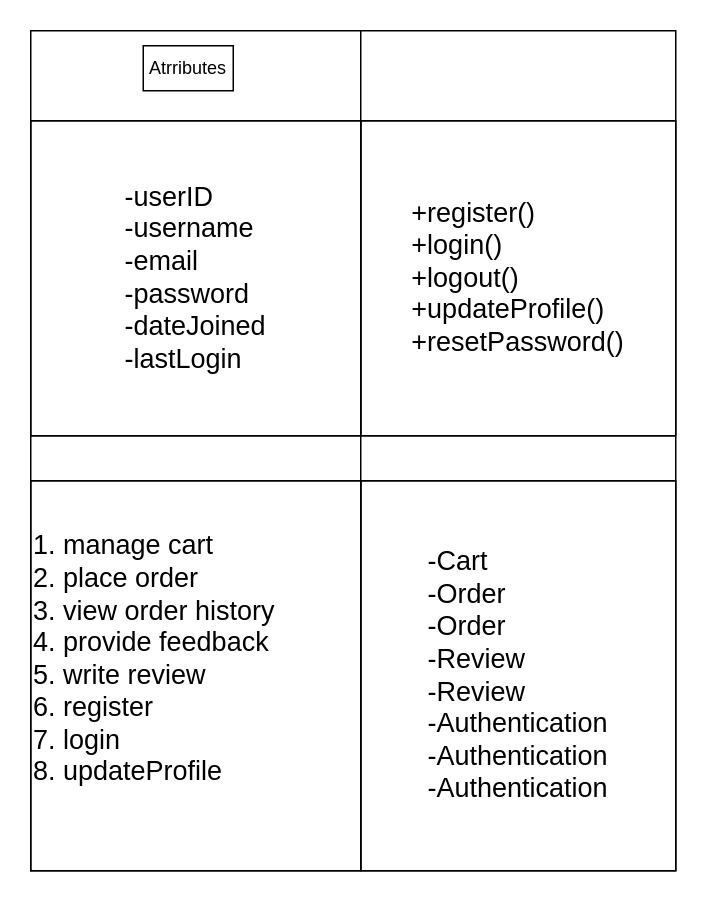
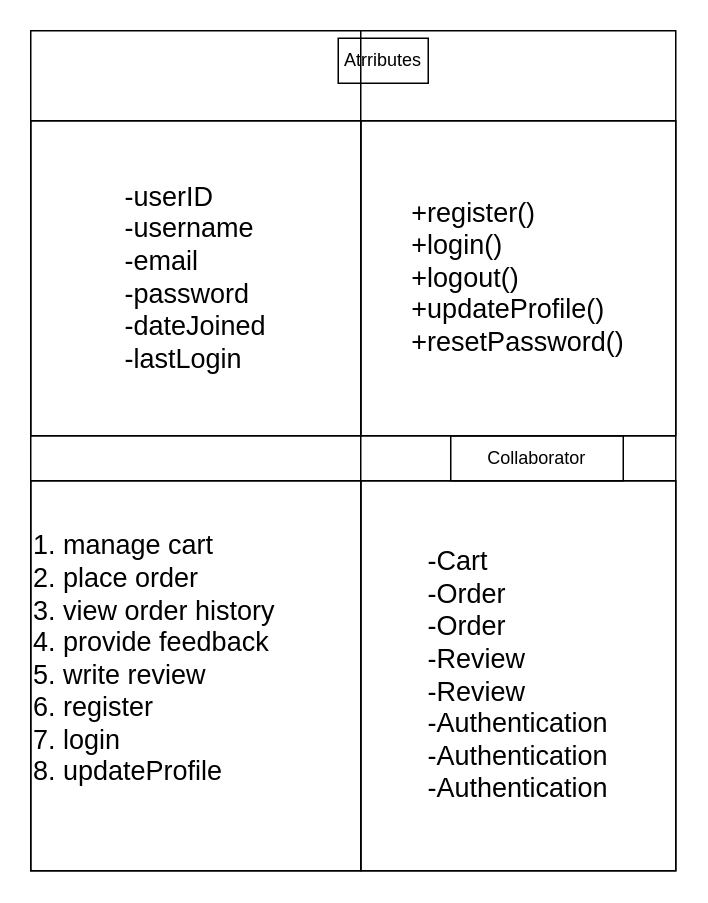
(188, 68) -> (383, 61)
none -> (537, 458)
